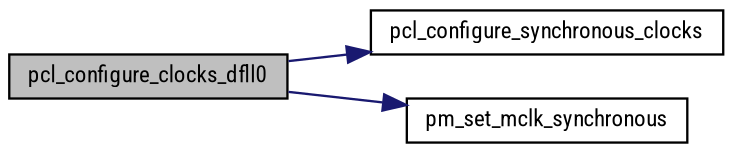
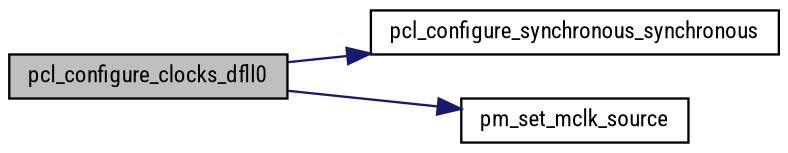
(547, 32) -> (575, 32)
(547, 121) -> (575, 121)
